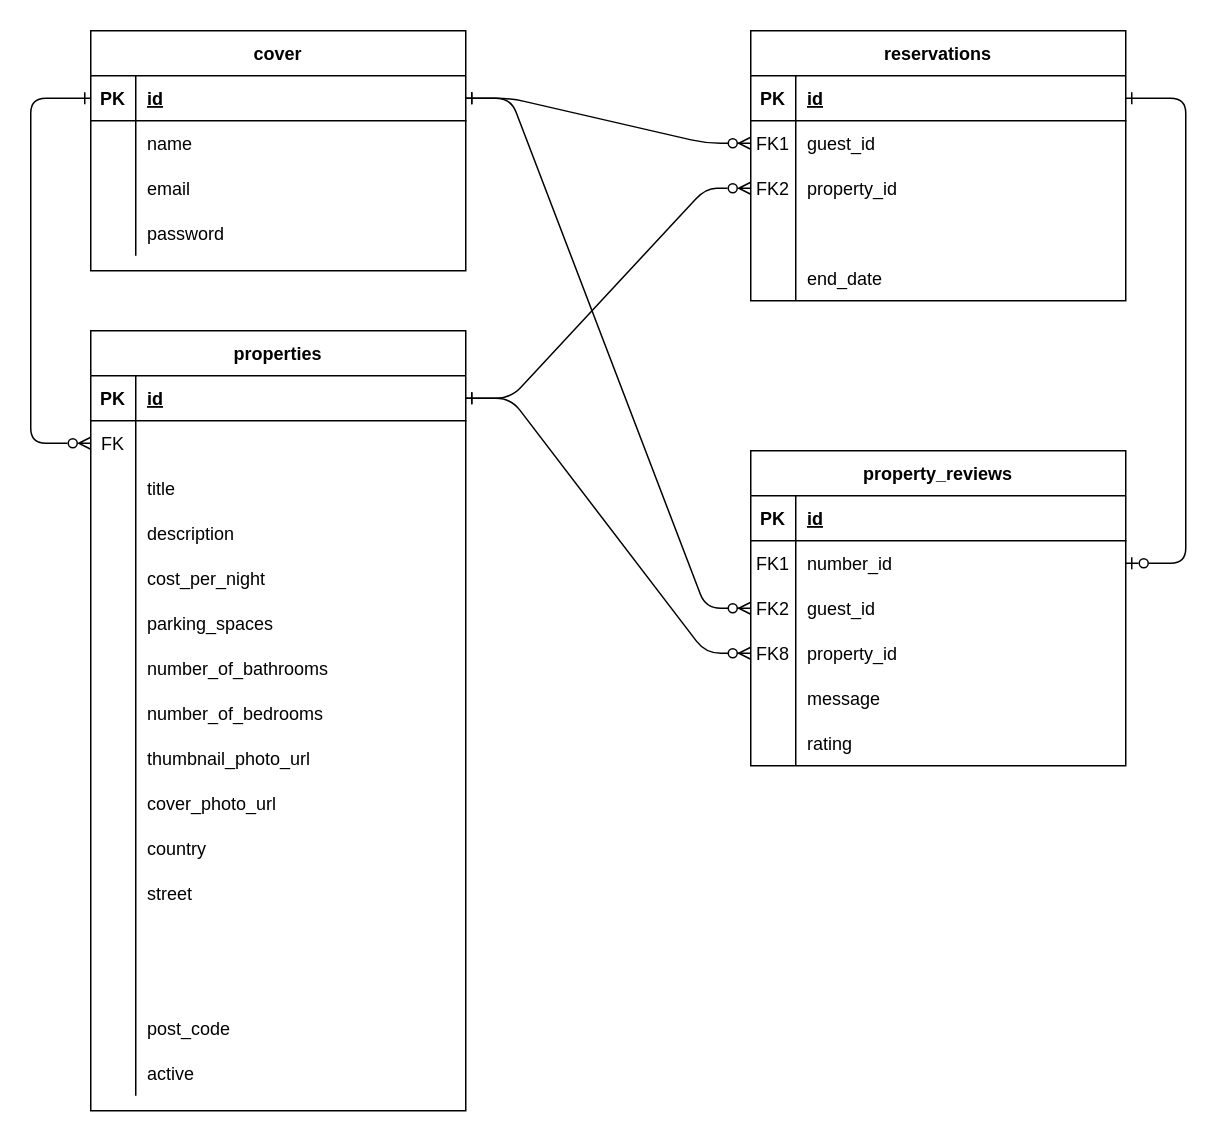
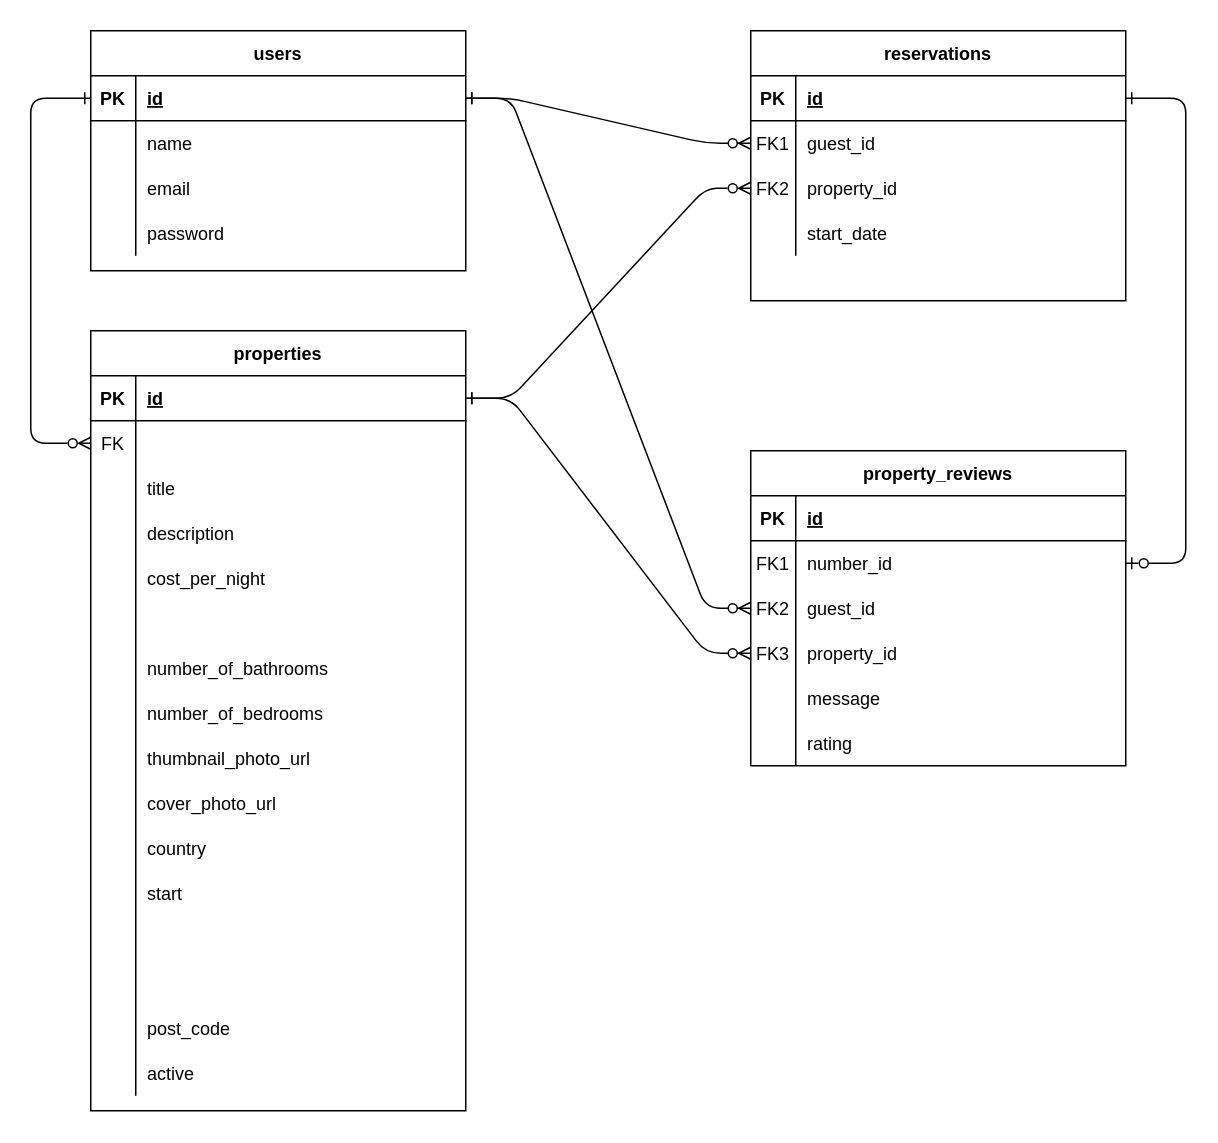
(278, 54) -> (278, 54)
none -> (961, 233)
(961, 278) -> none
(301, 623) -> none
(773, 654) -> (773, 654)
(177, 894) -> (172, 894)
